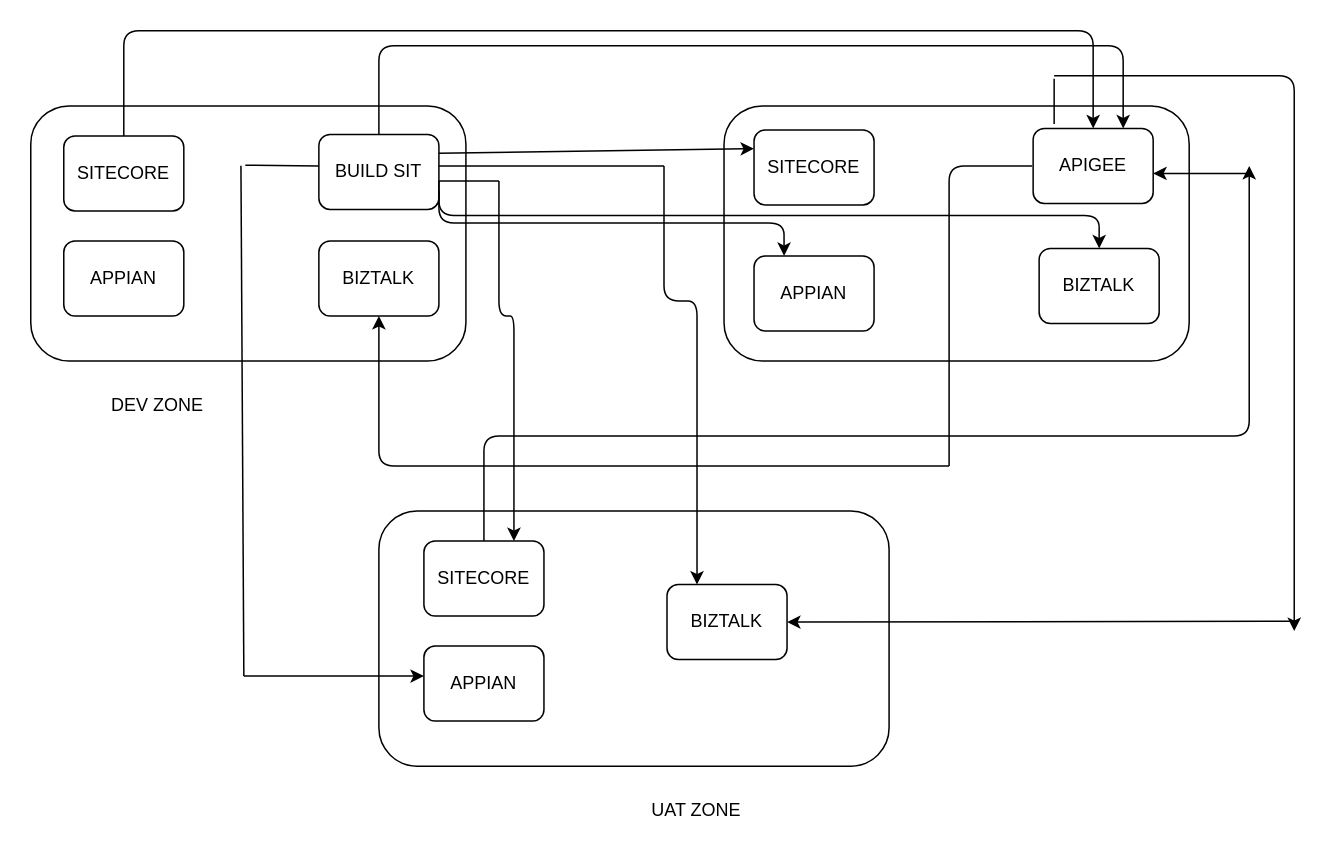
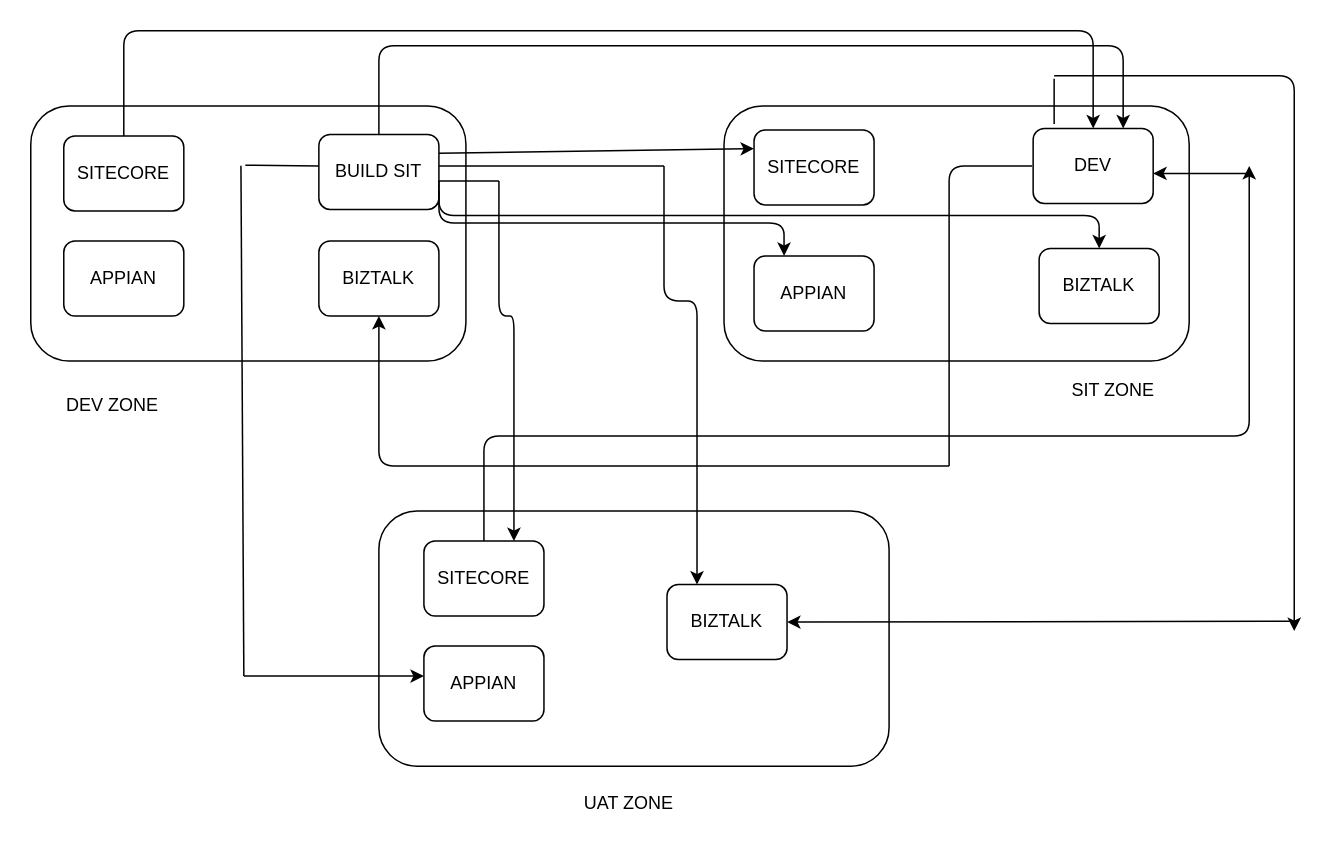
(1093, 166) -> (1093, 166)
none -> (1121, 391)
(169, 406) -> (124, 406)
(709, 811) -> (641, 803)
